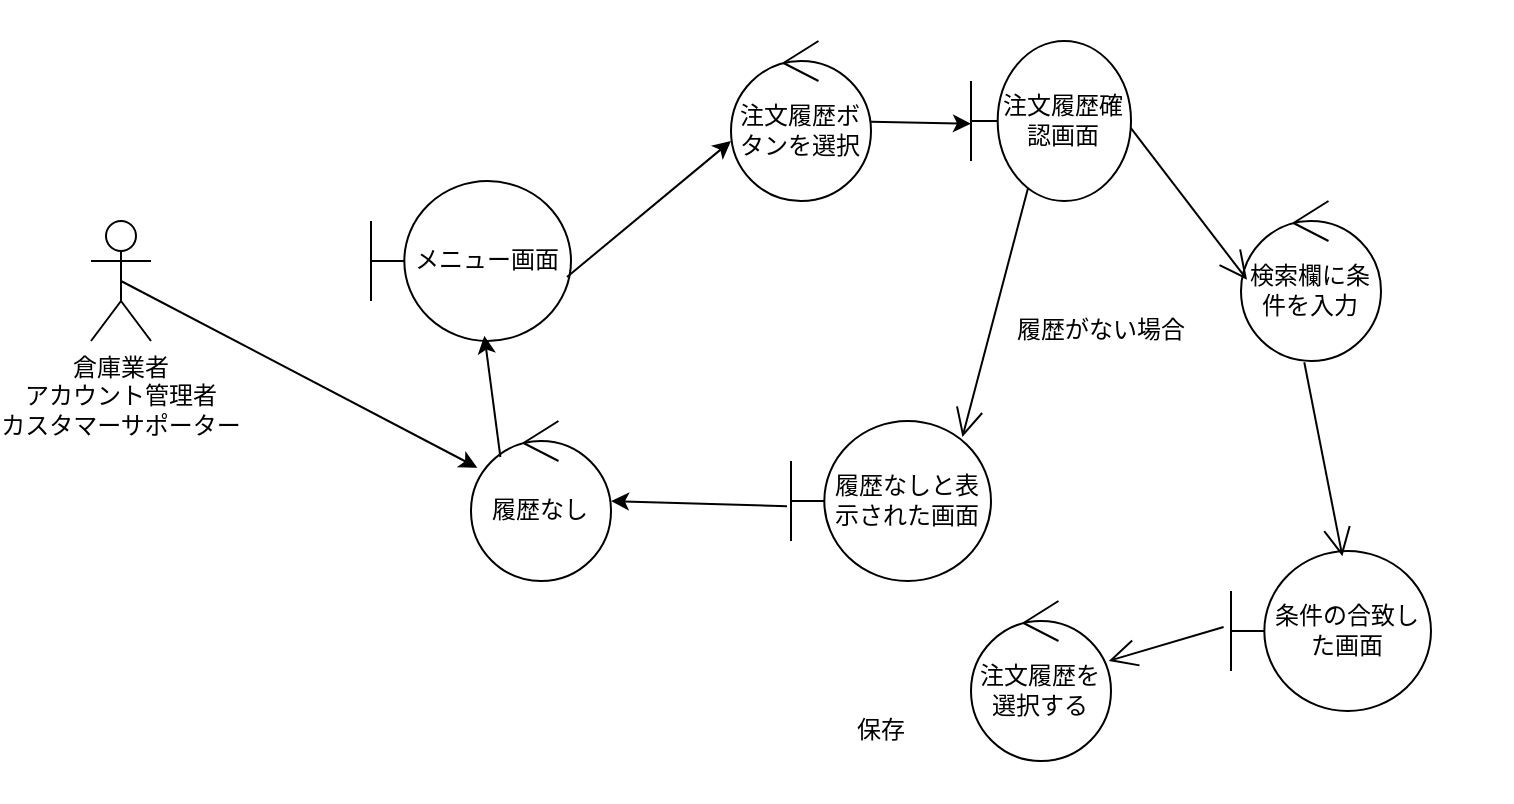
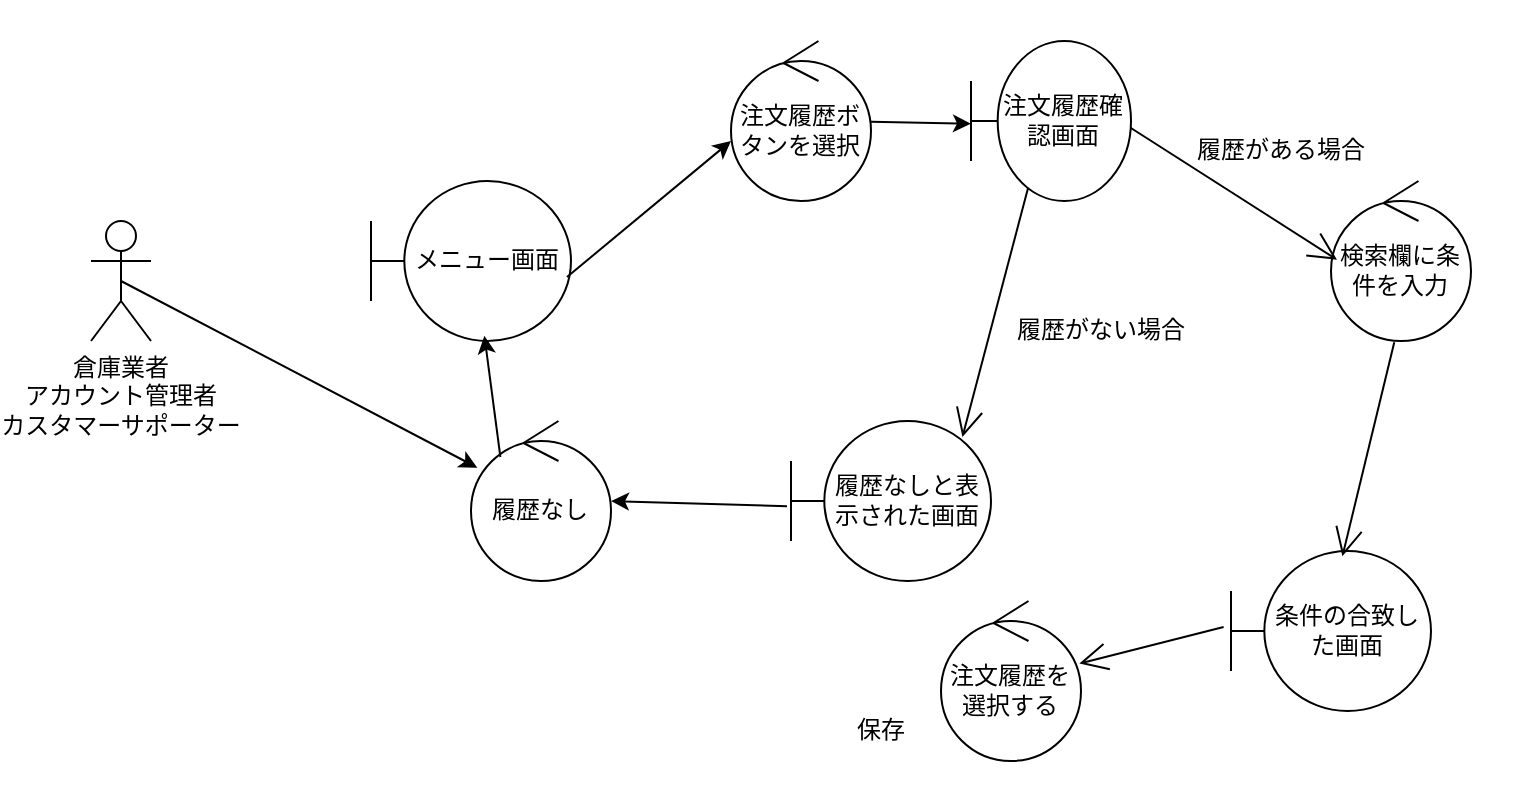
none -> (1281, 151)
(1311, 281) -> (1401, 261)
(1041, 681) -> (1011, 681)
